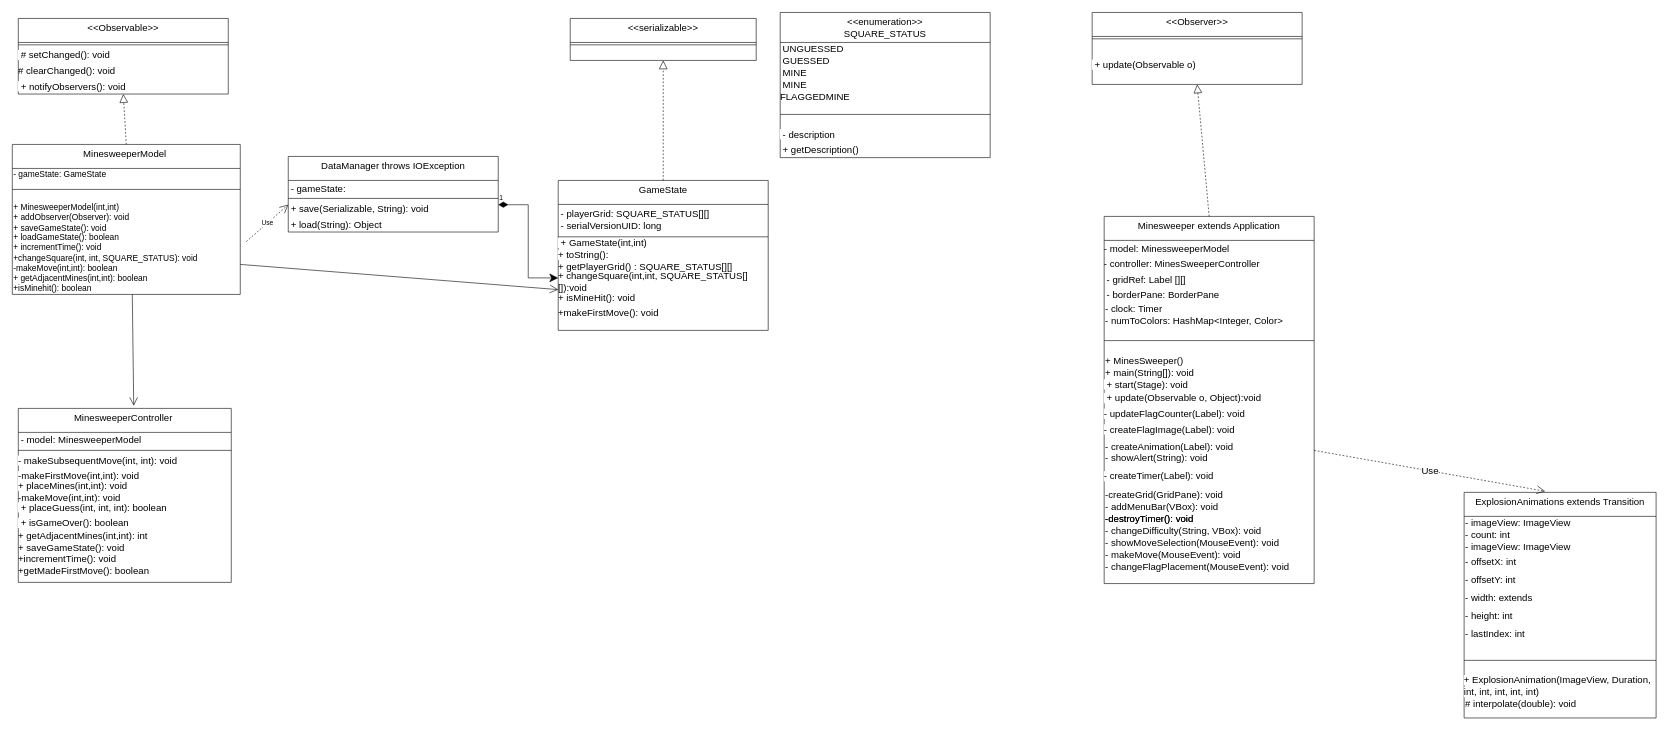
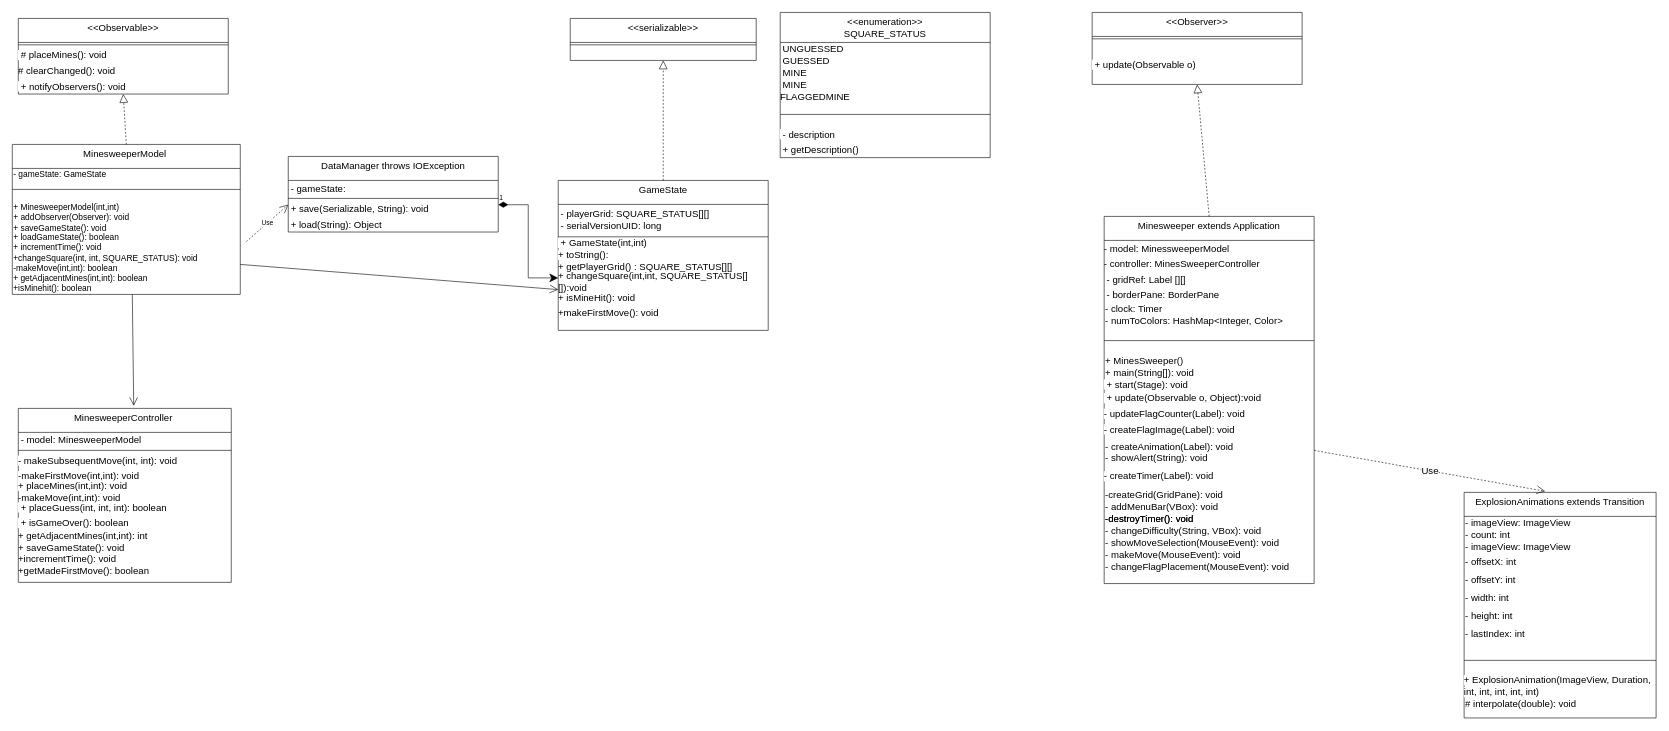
(67, 55) -> (65, 55)
(1504, 598) -> (1492, 598)
